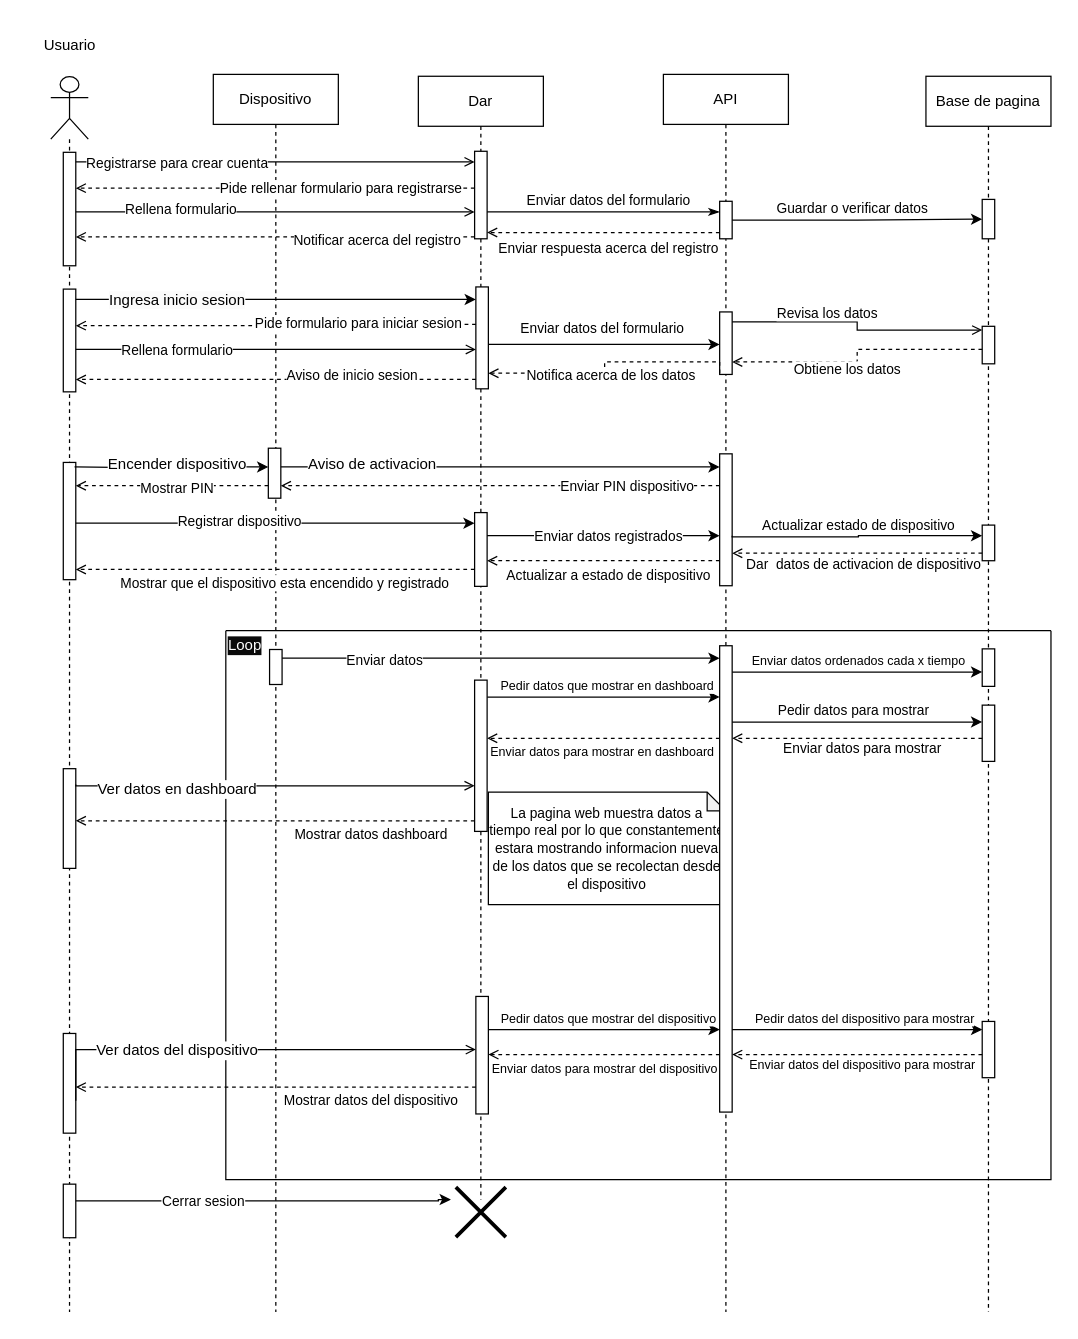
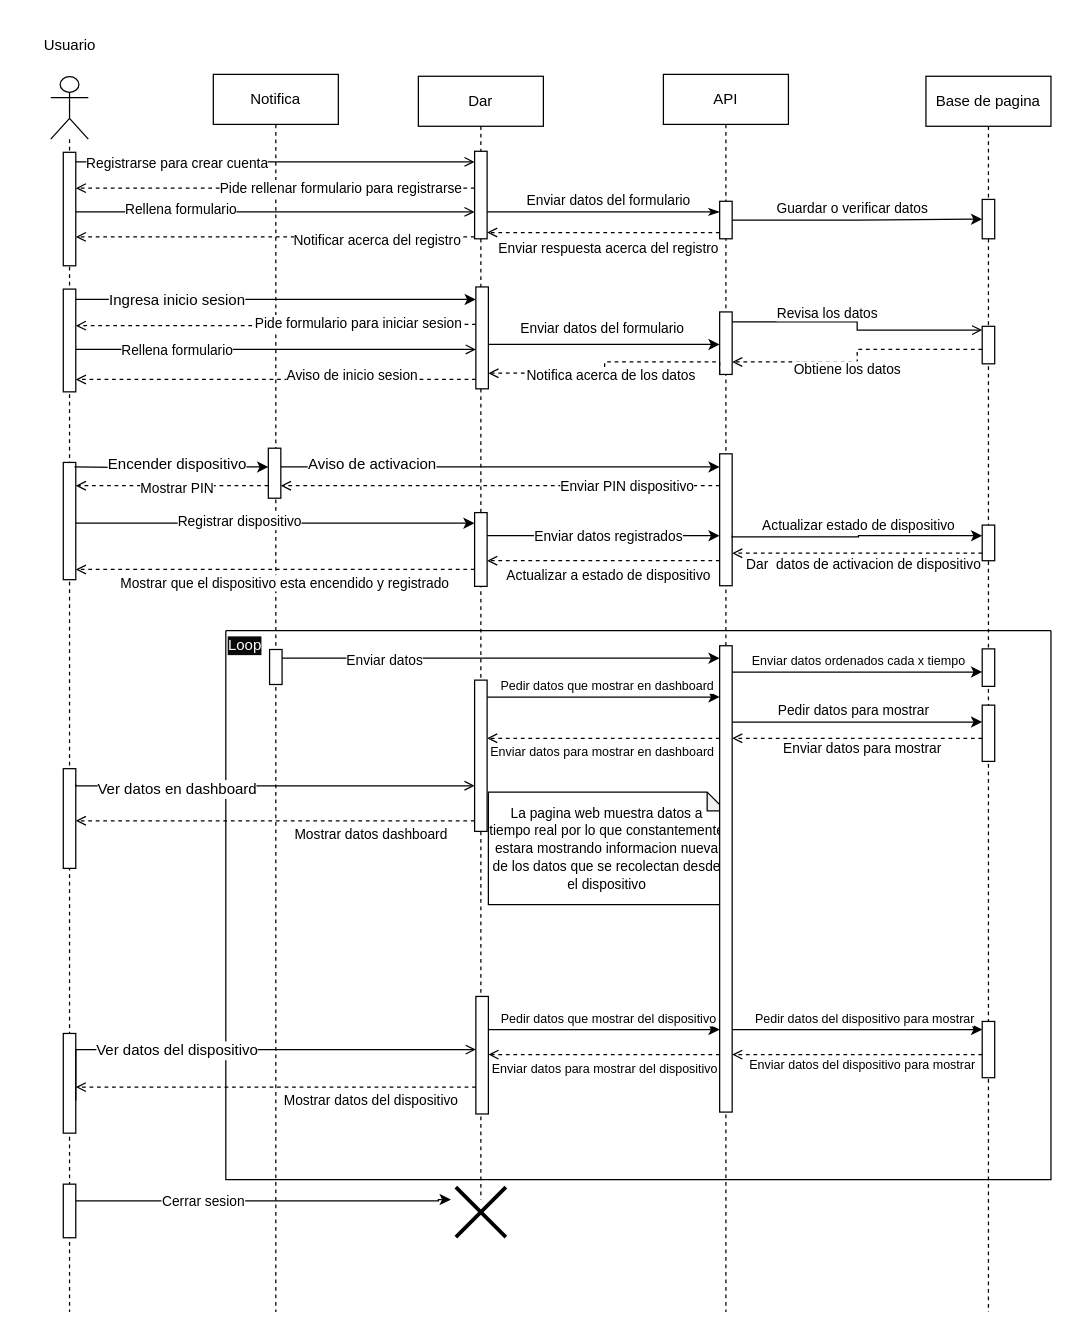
(276, 99) -> (276, 99)
